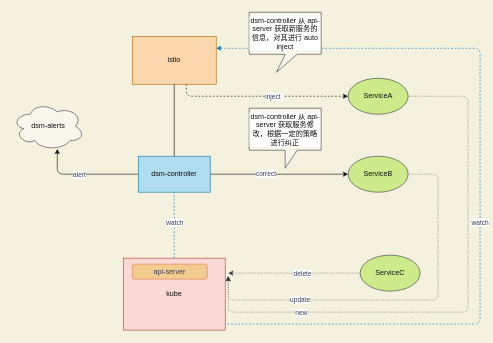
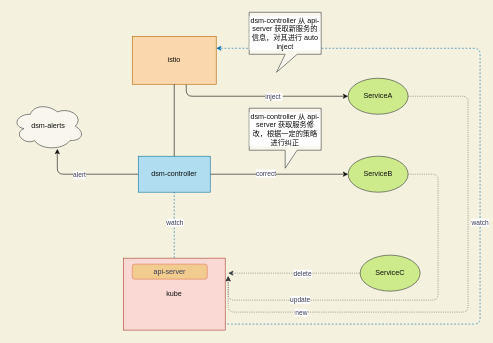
(220, 96) -> (220, 96)
